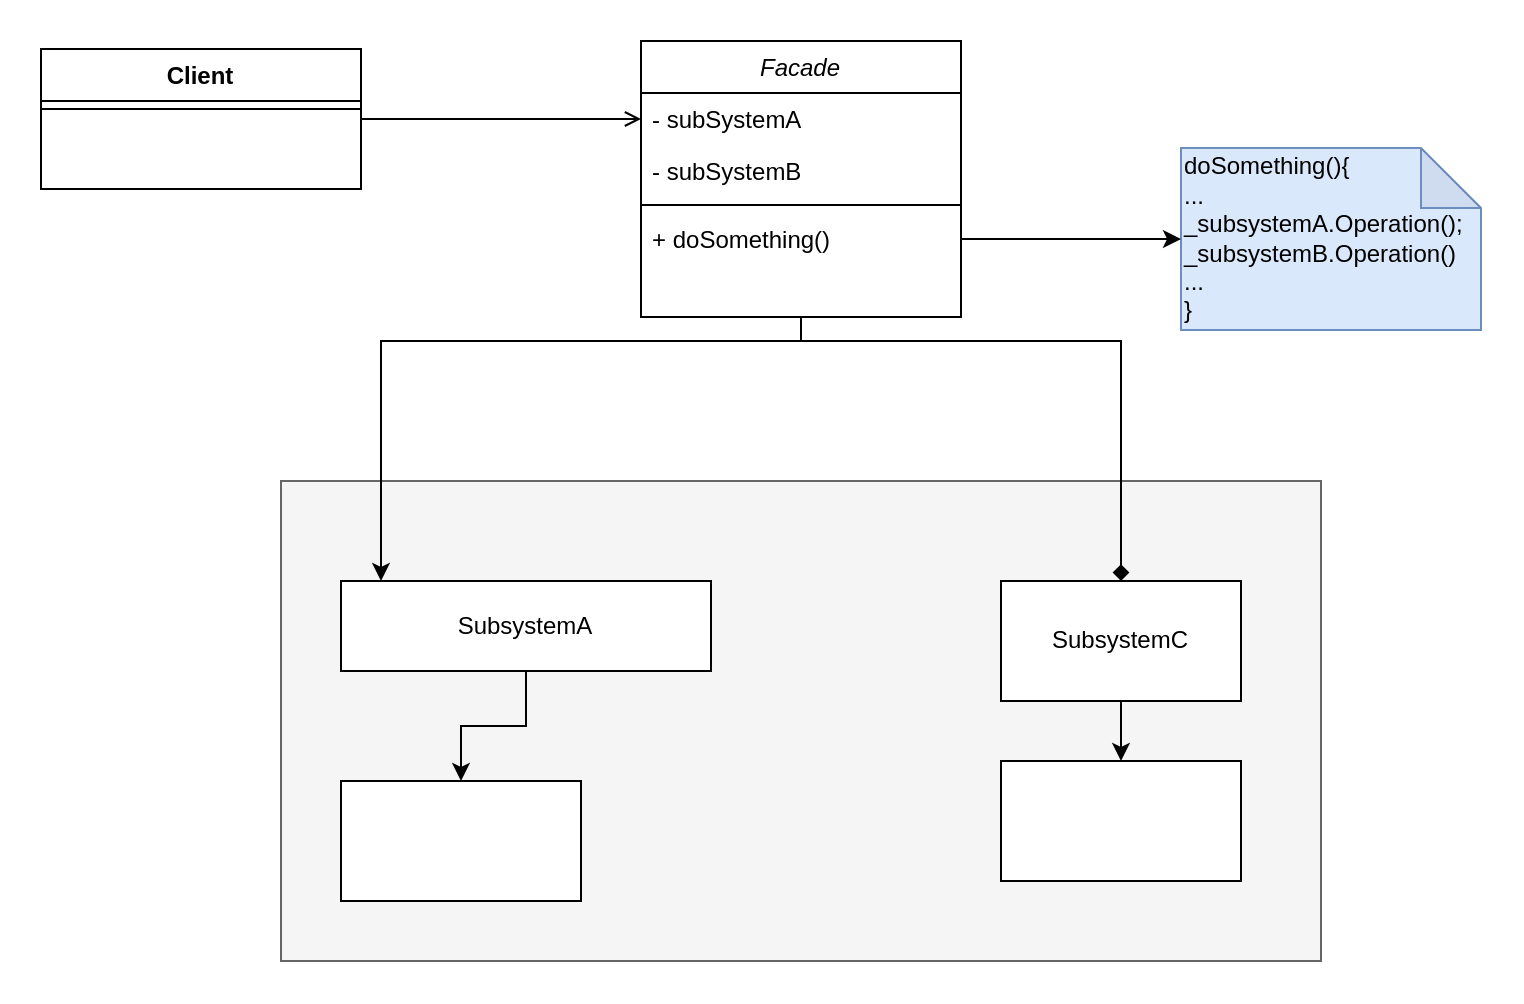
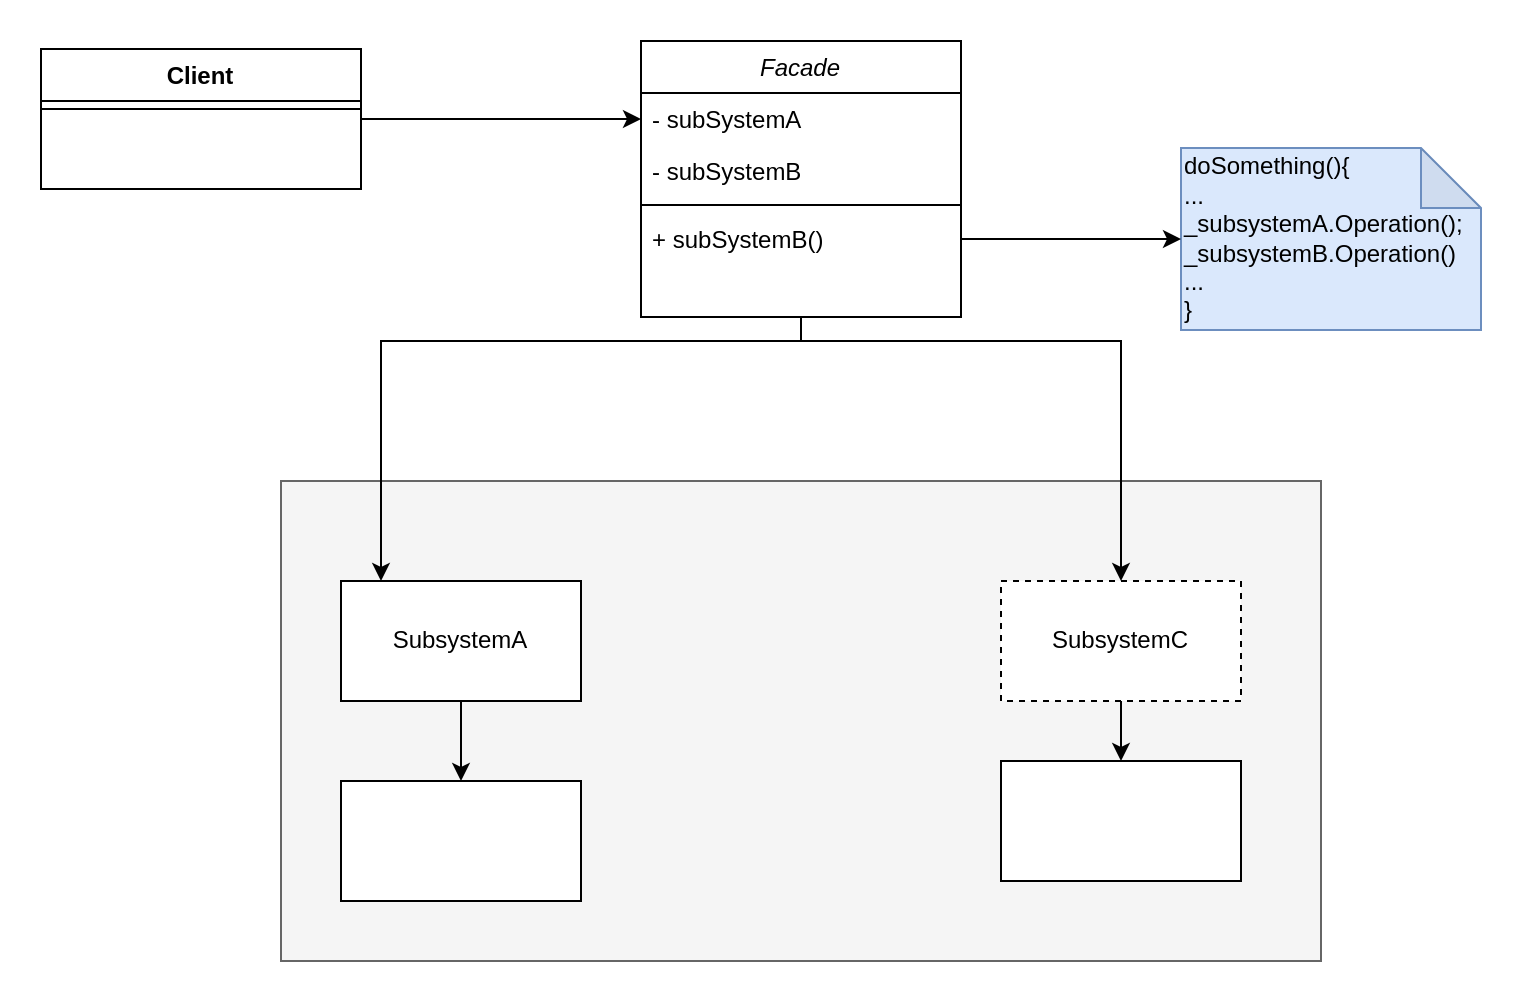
(629, 119) -> (626, 119)
(747, 240) -> (743, 240)
(1121, 565) -> (1121, 566)
(526, 626) -> (461, 641)
(1121, 641) -> (1121, 641)
